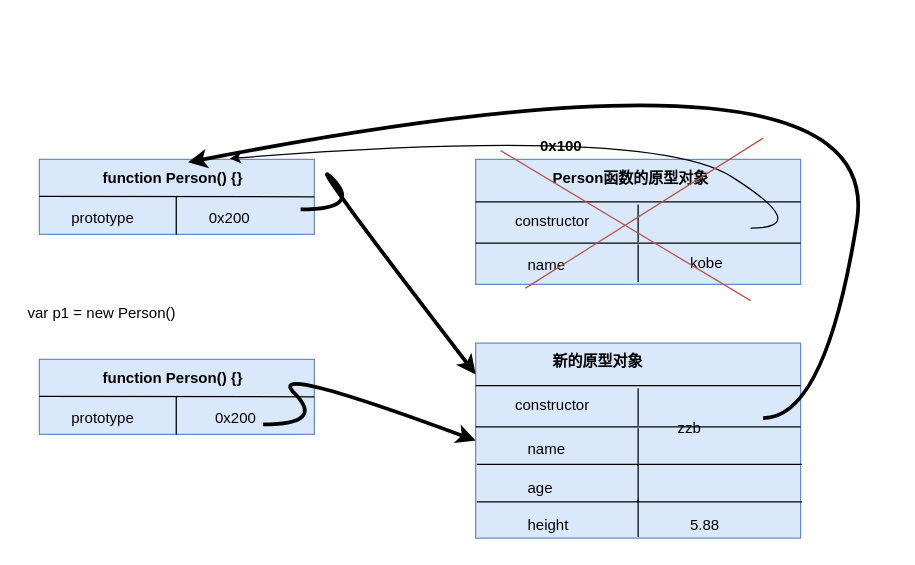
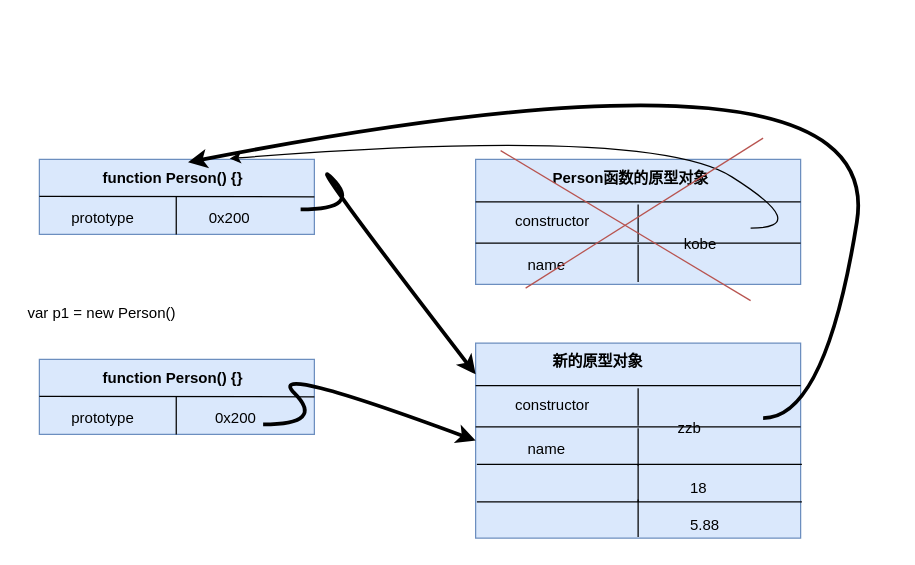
(569, 147) -> none
(713, 263) -> (707, 244)
(551, 488) -> none
none -> (707, 488)
(557, 526) -> none
